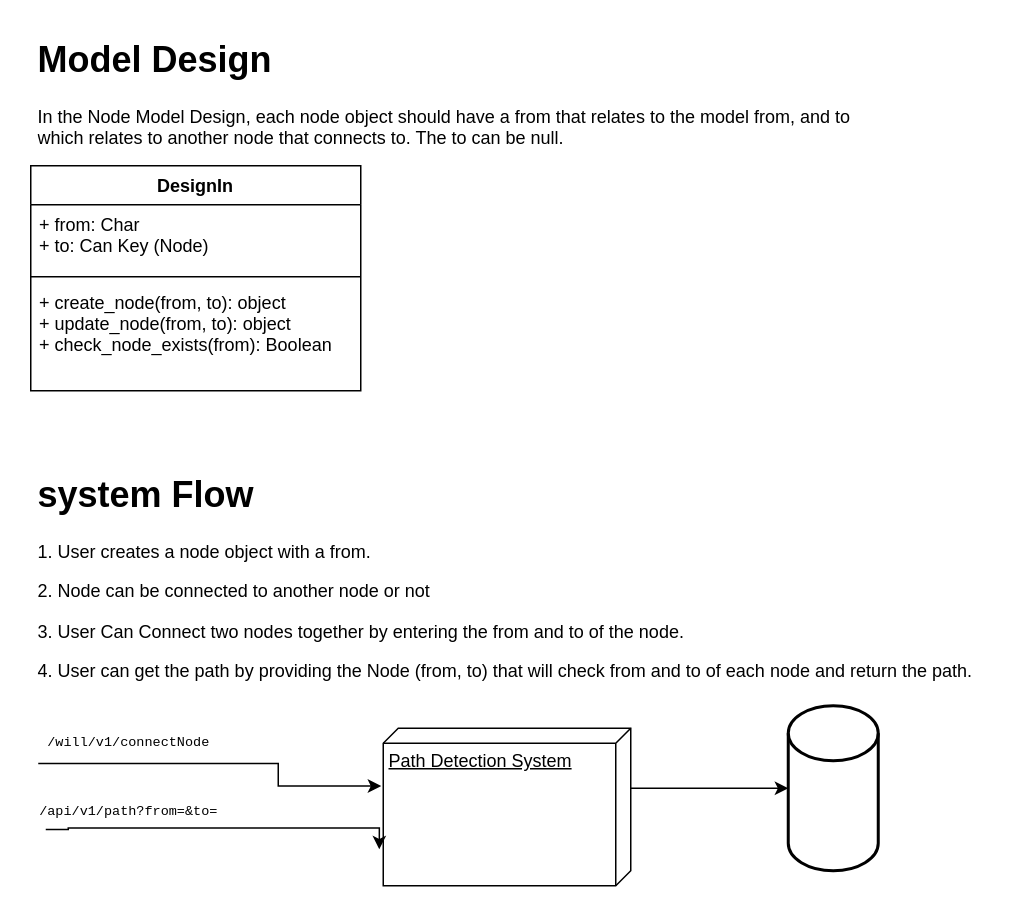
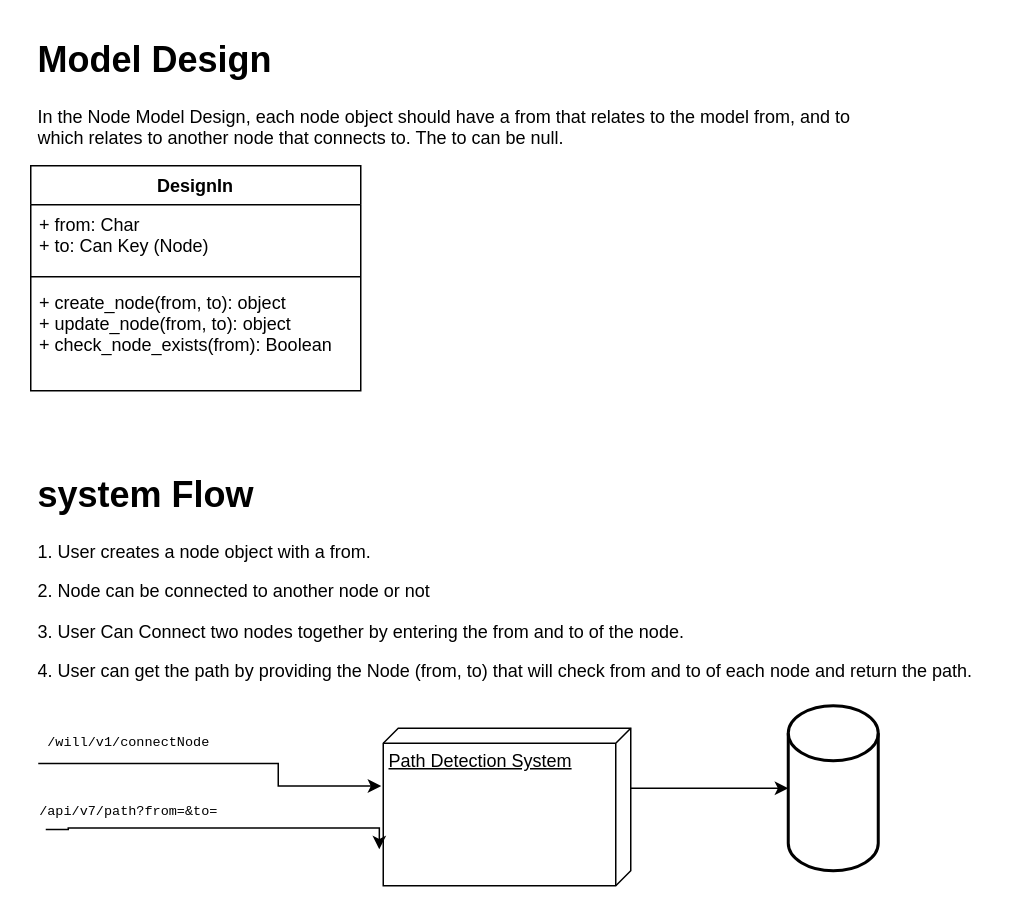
(129, 809) -> (129, 809)
